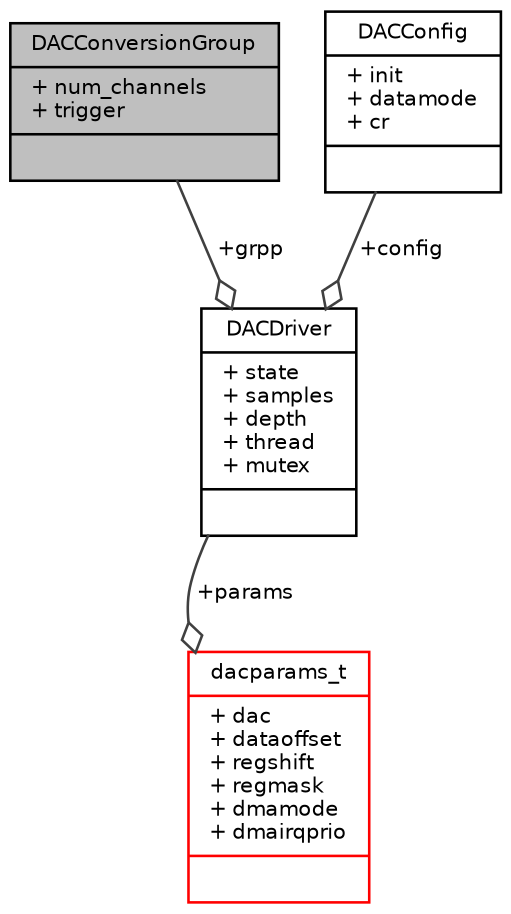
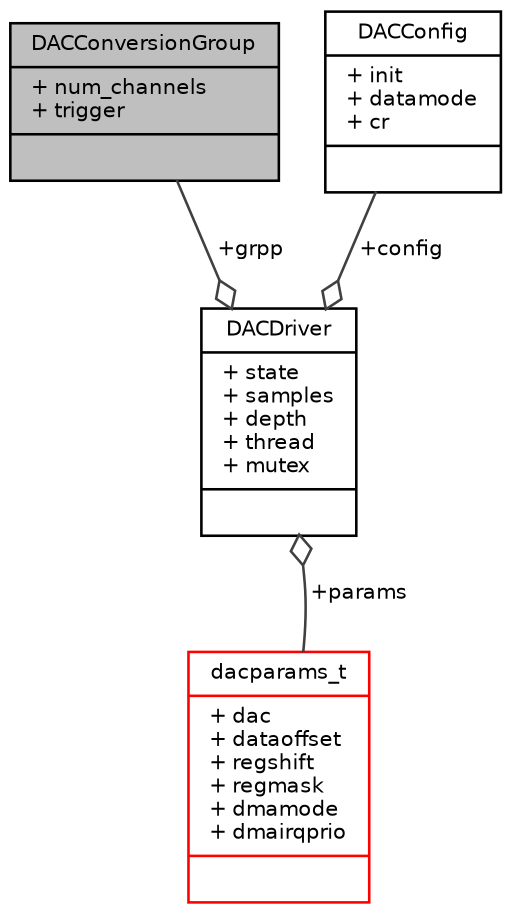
(192, 577) -> (306, 609)
